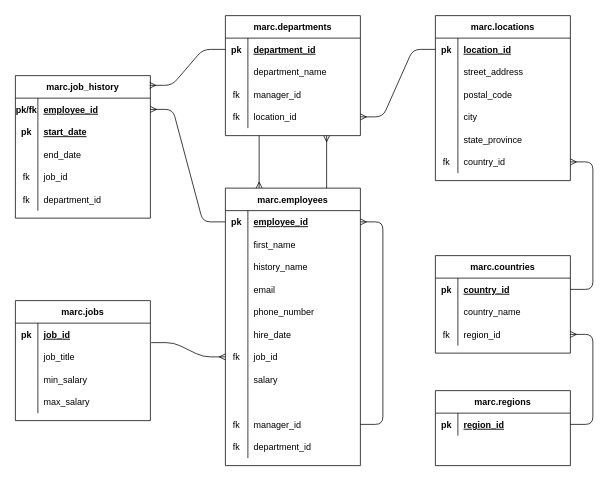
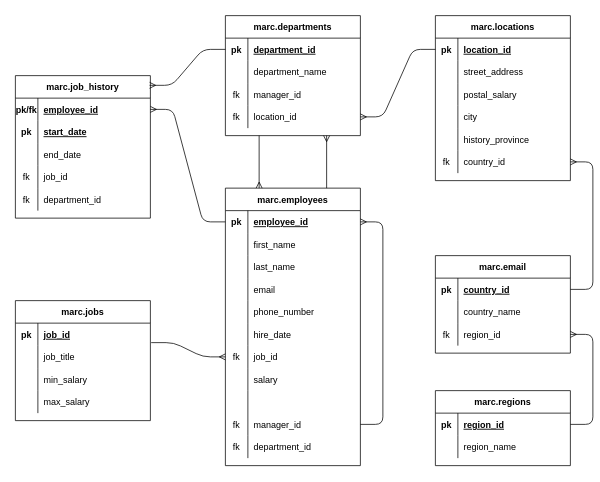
(490, 95) -> (494, 95)
(498, 140) -> (501, 140)
(283, 267) -> (275, 267)
(503, 267) -> (503, 267)
none -> (514, 447)
